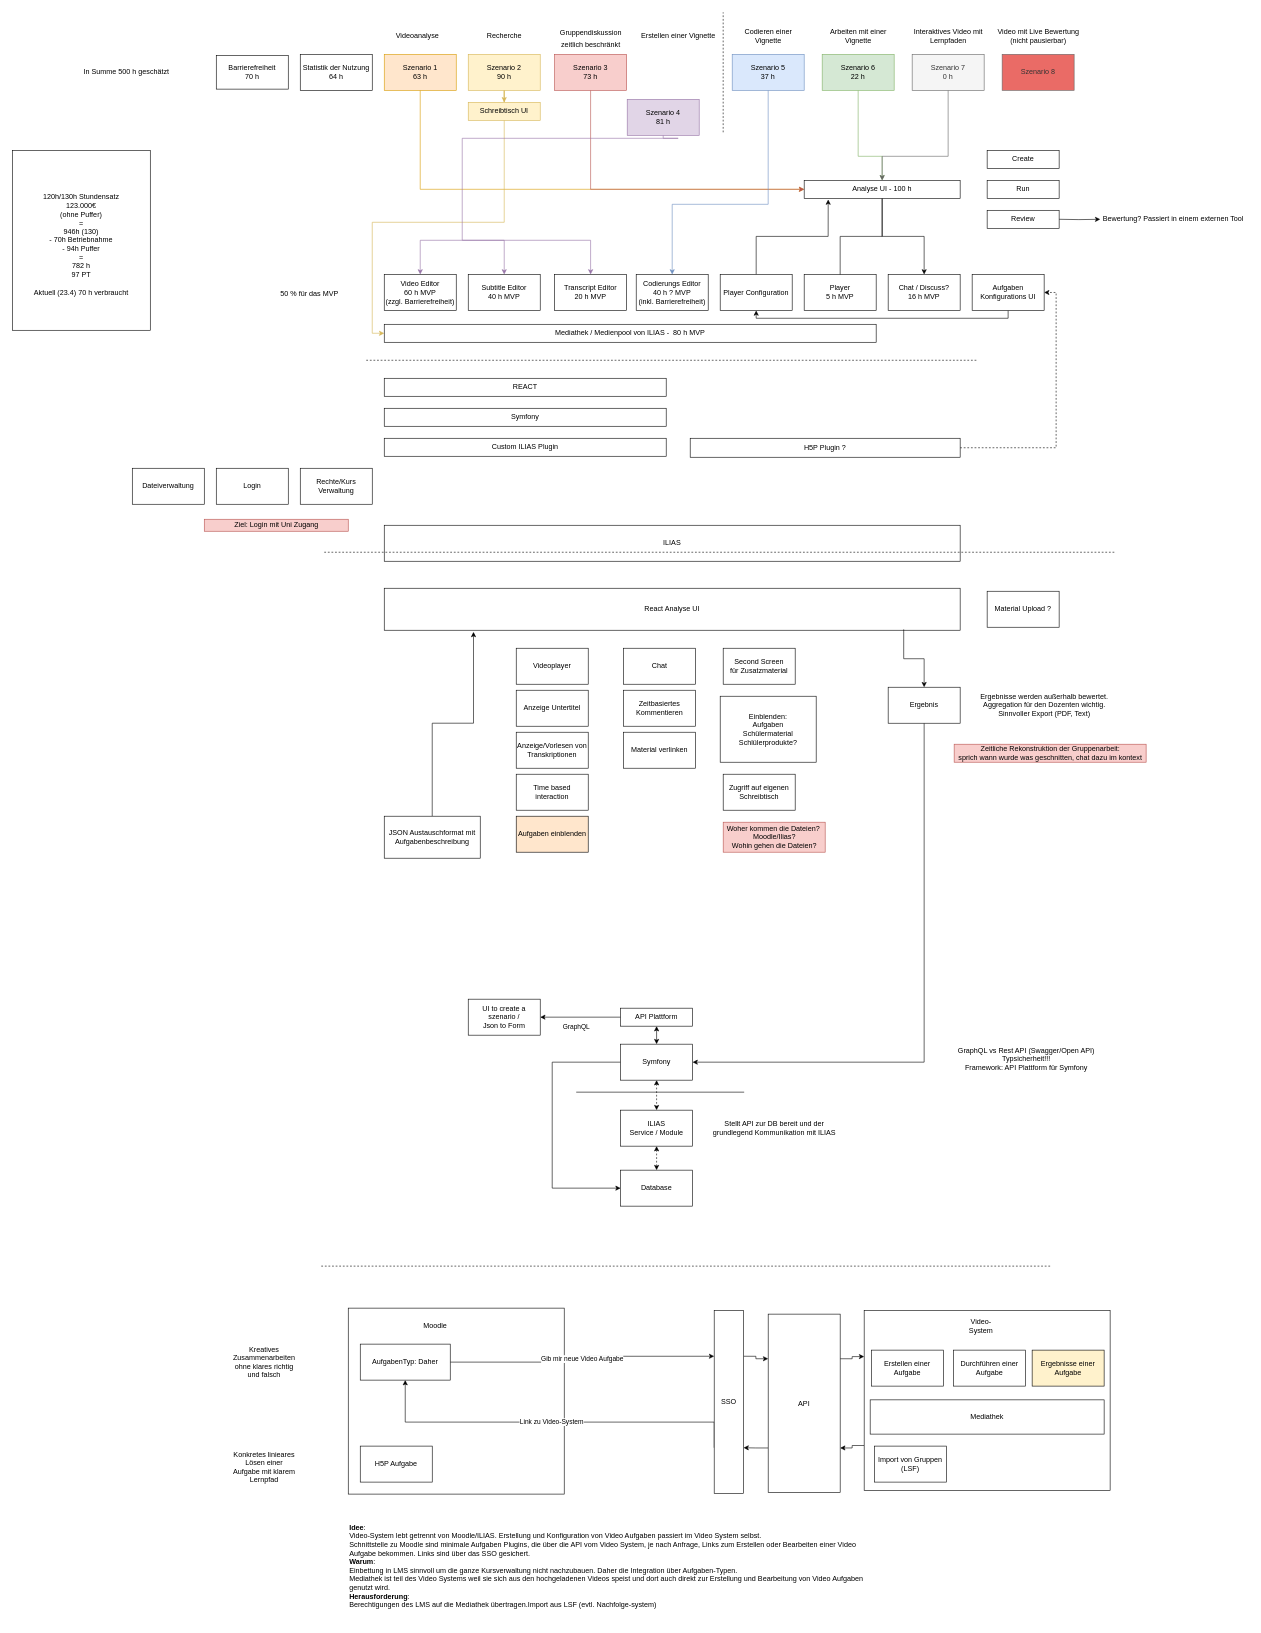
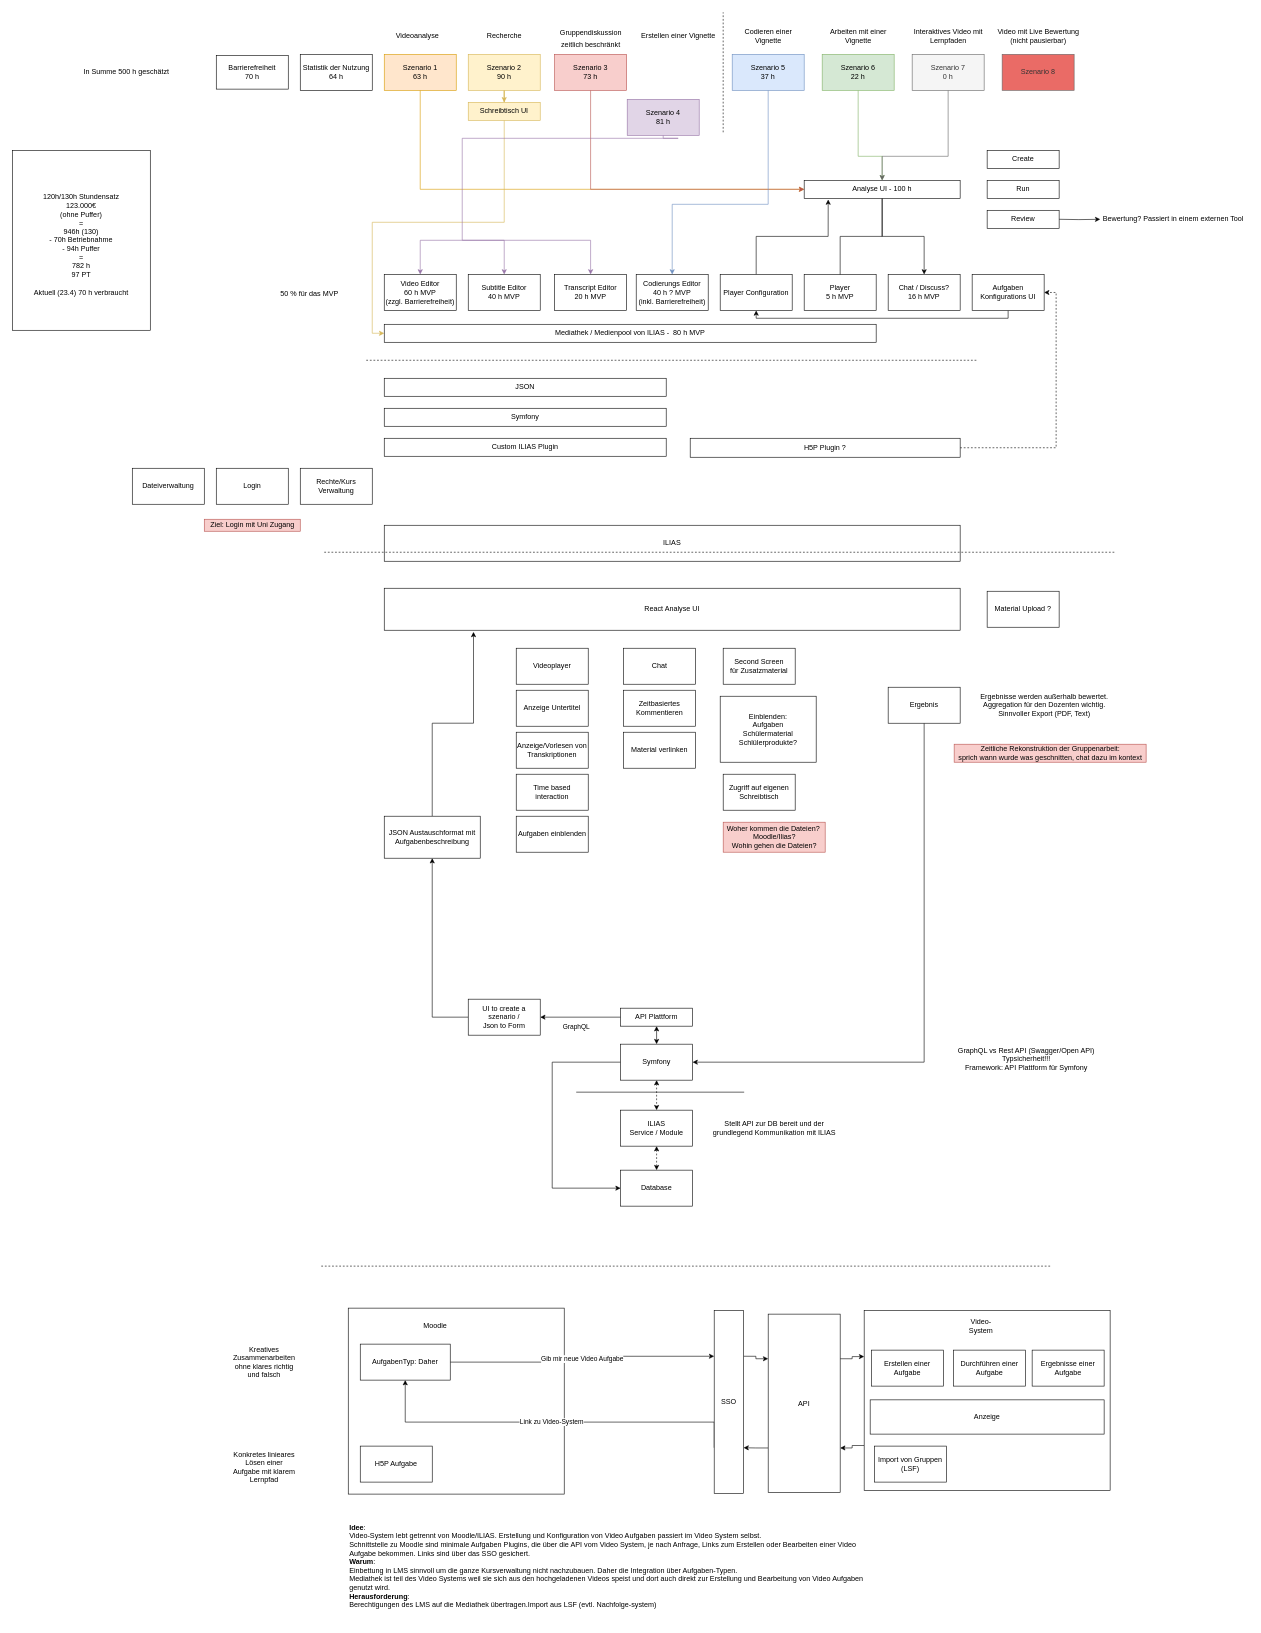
(525, 387) -> (525, 387)
(276, 525) -> (252, 525)
(904, 659) -> none
(552, 834) -> (552, 834)
none -> (432, 1017)
(1068, 1368) -> (1068, 1368)
(987, 1417) -> (987, 1417)
